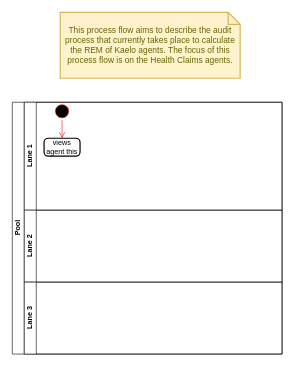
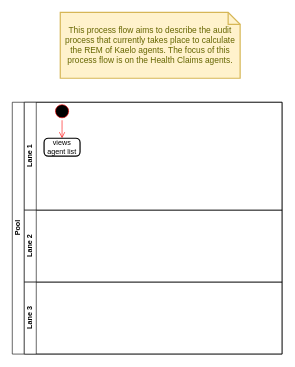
(62, 147) -> (62, 147)
